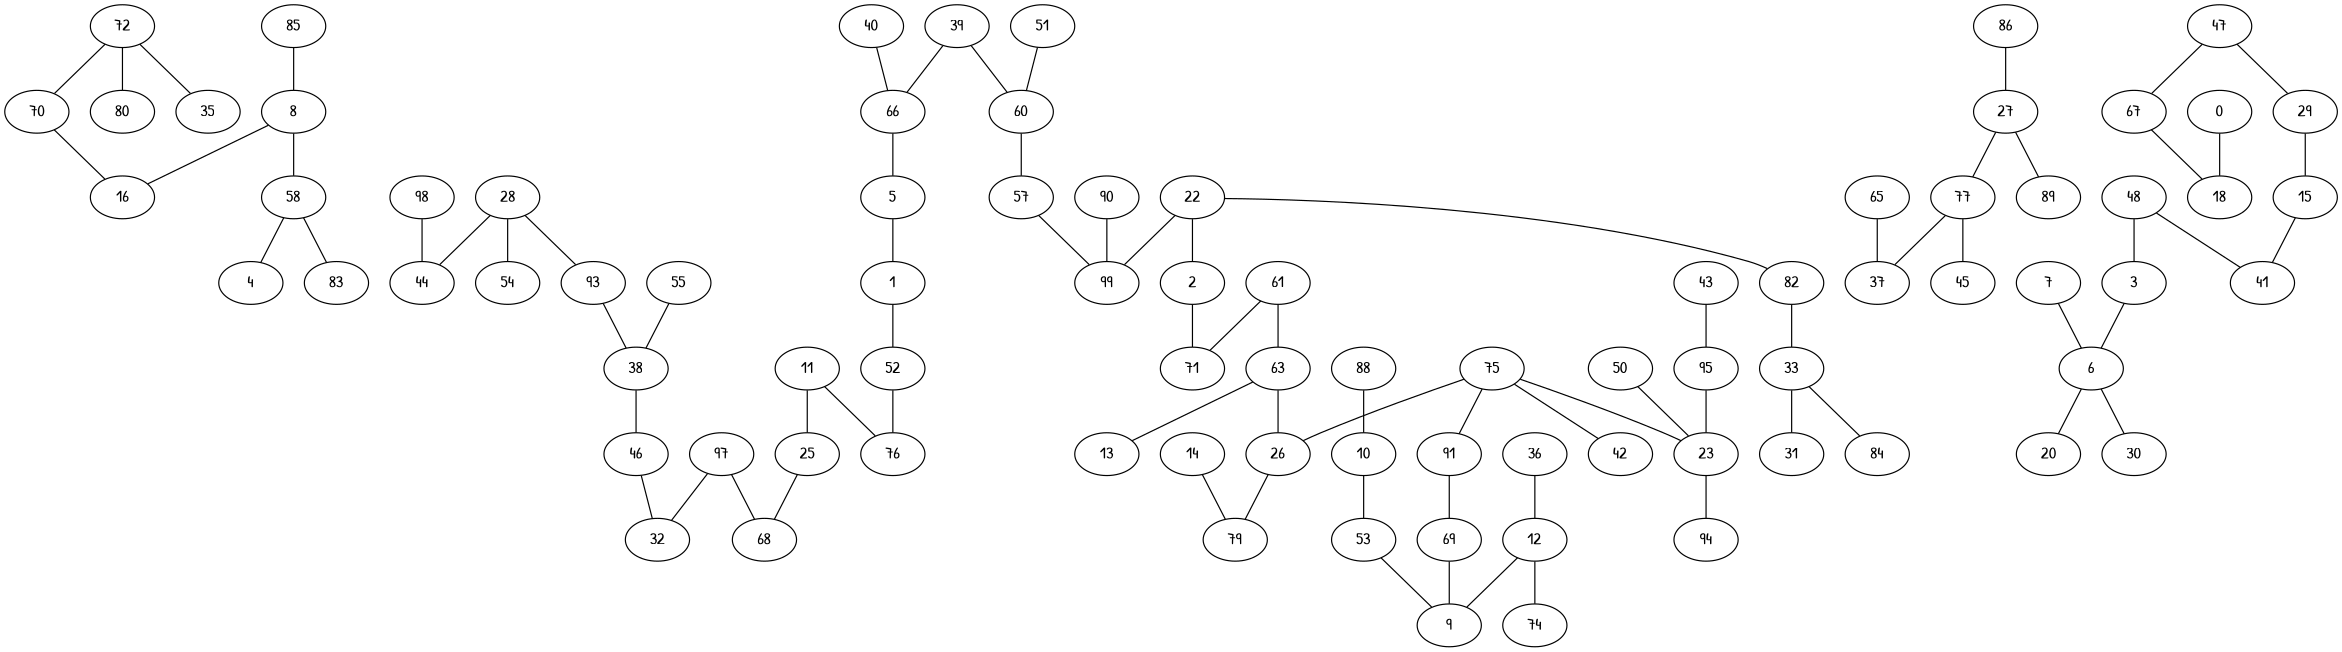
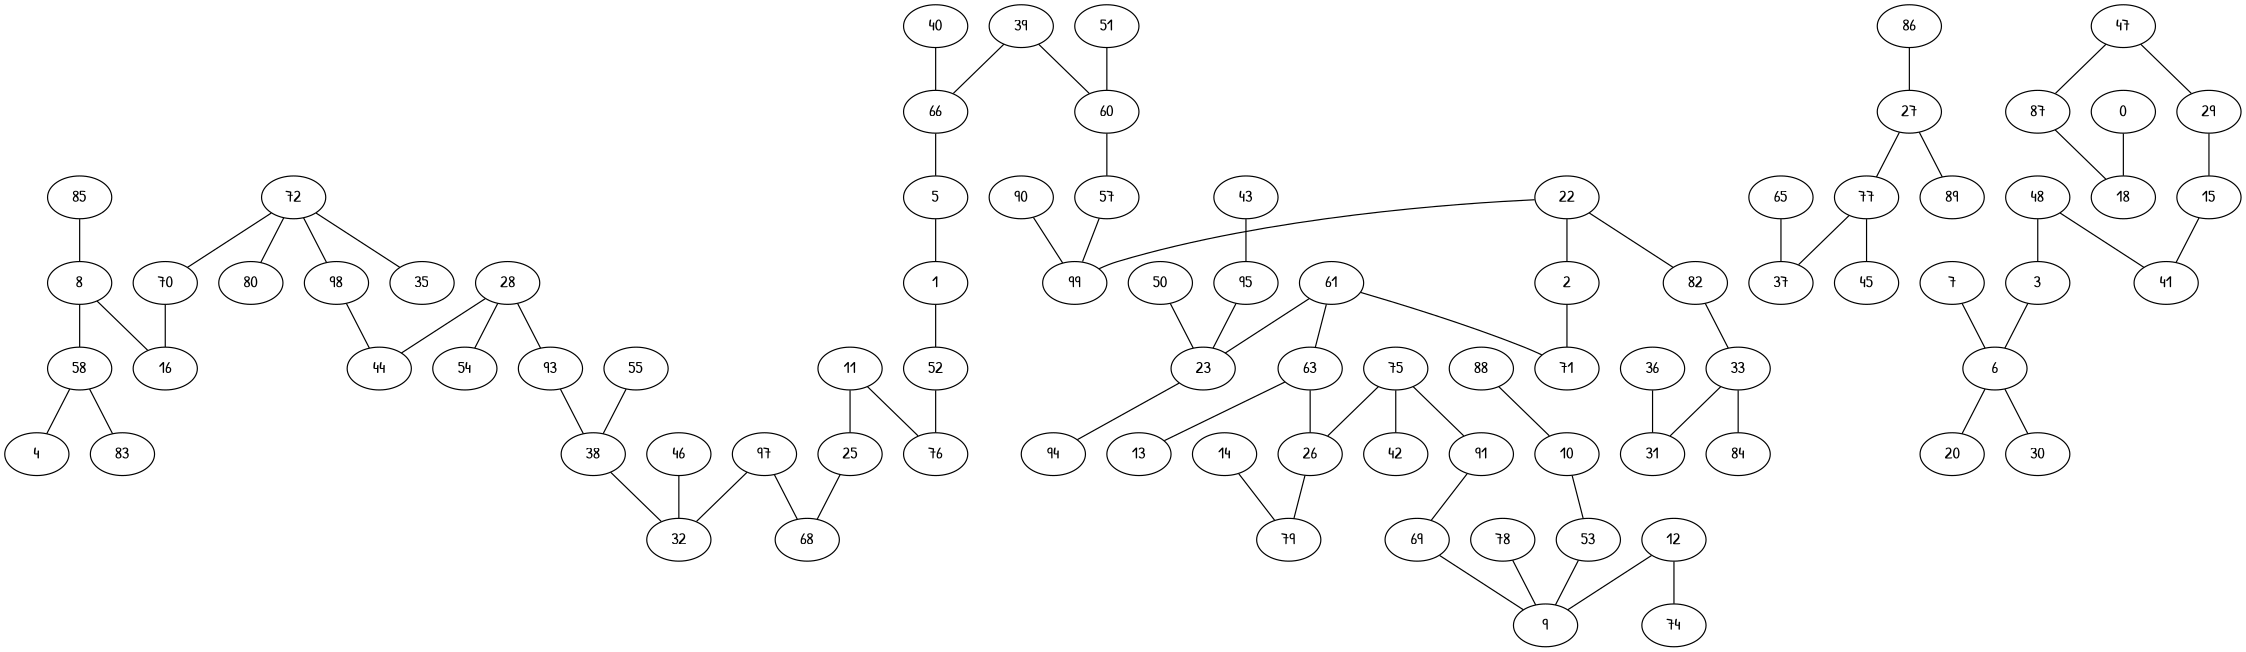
(2134, 112) -> (2038, 112)
none -> (315, 240)
(1601, 408) -> (1267, 326)
(636, 411) -> (636, 497)
(1535, 497) -> (1653, 411)
none -> (1503, 540)
